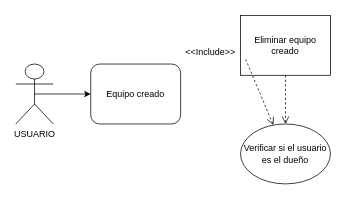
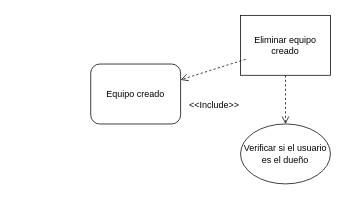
(210, 53) -> (214, 105)
(259, 91) -> (214, 69)
(34, 94) -> none
(84, 94) -> none
